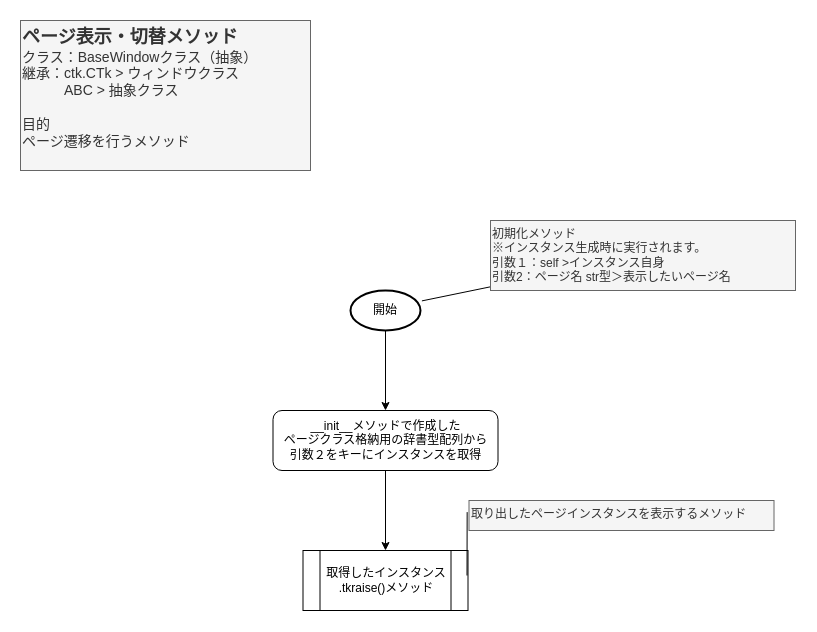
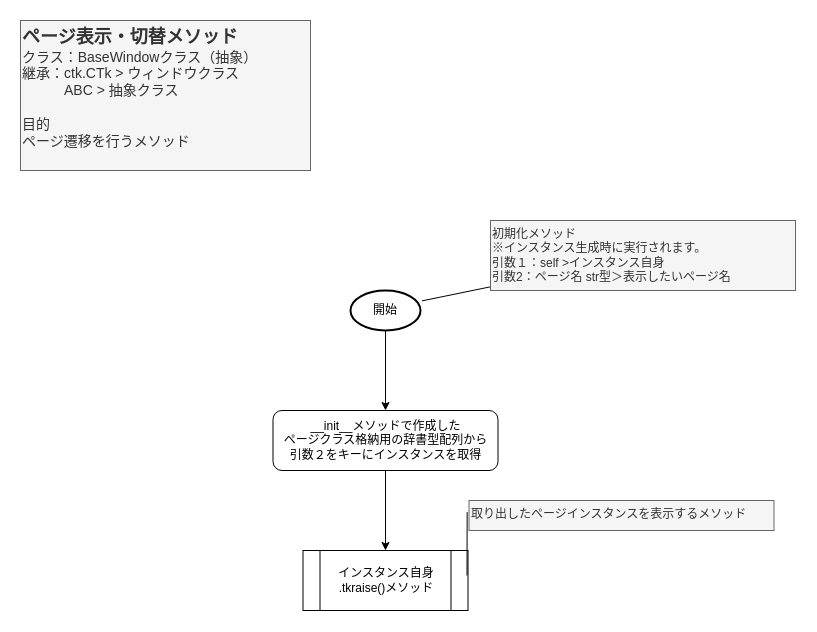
(387, 581) -> (387, 581)
